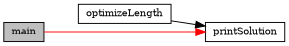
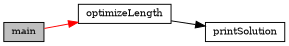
(120, 32) -> (56, 26)
